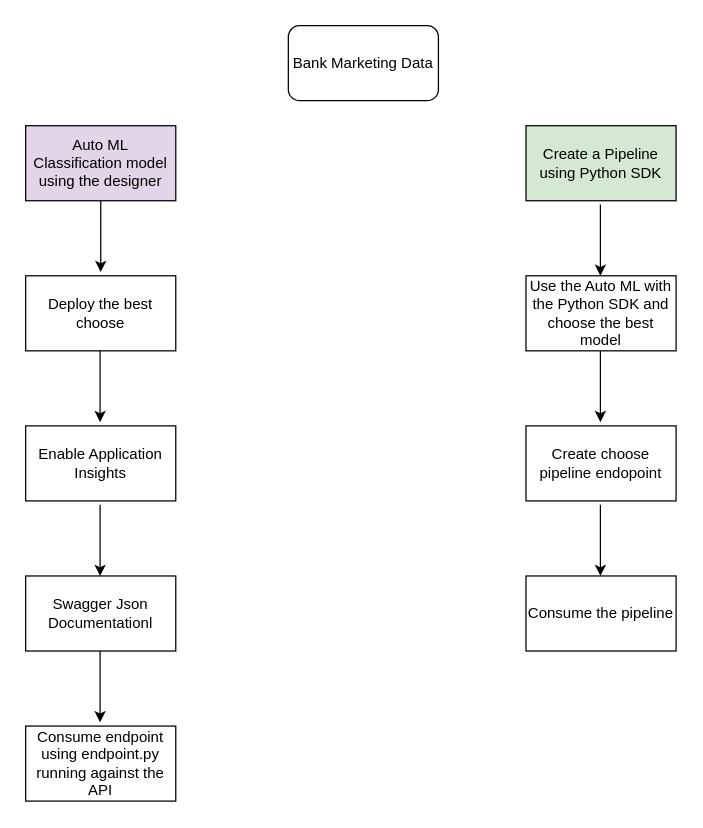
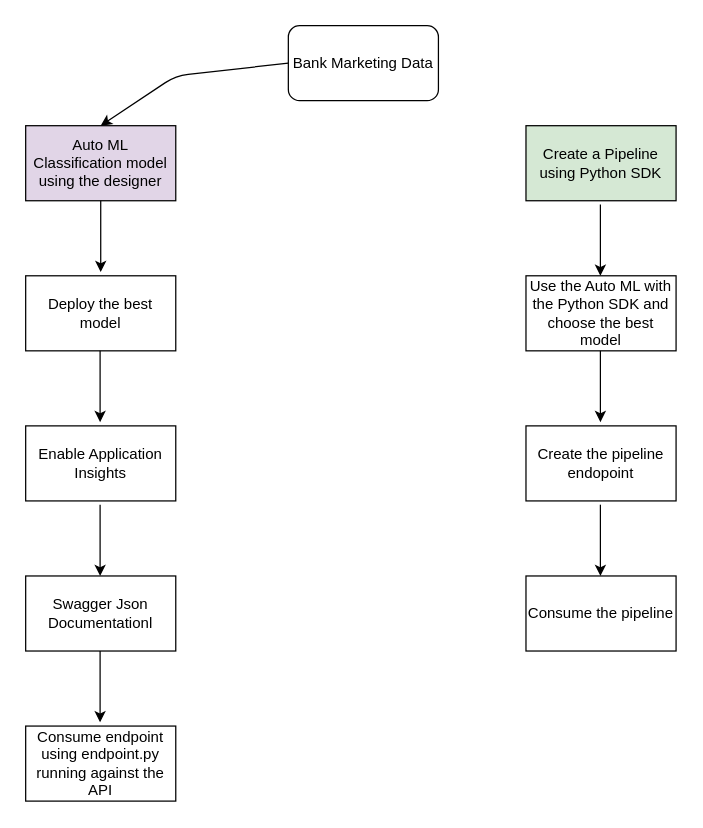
none -> (194, 74)
(101, 313) -> (101, 313)
(601, 463) -> (601, 463)
